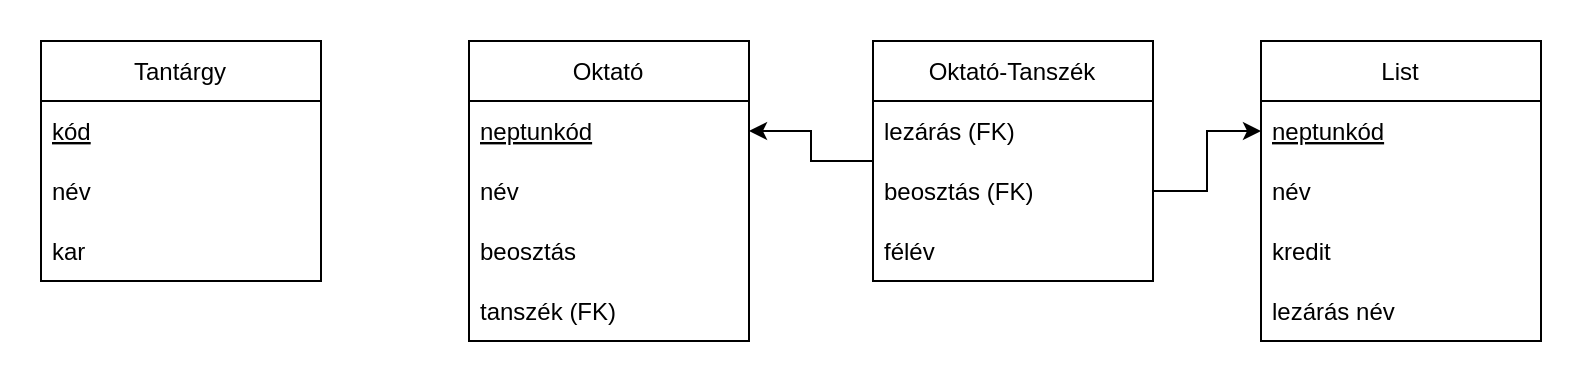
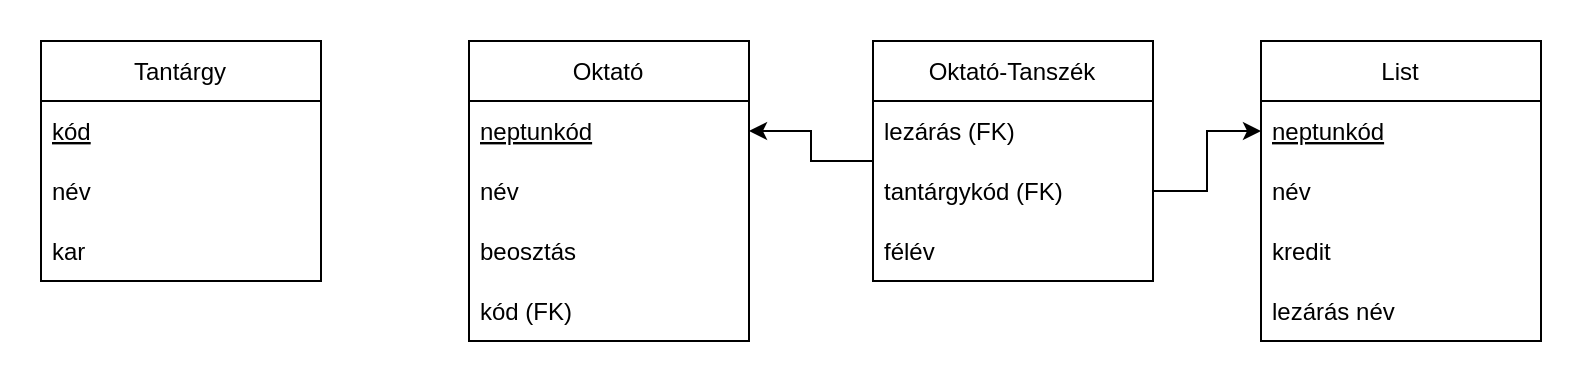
(968, 192) -> (988, 192)
(558, 312) -> (531, 312)
